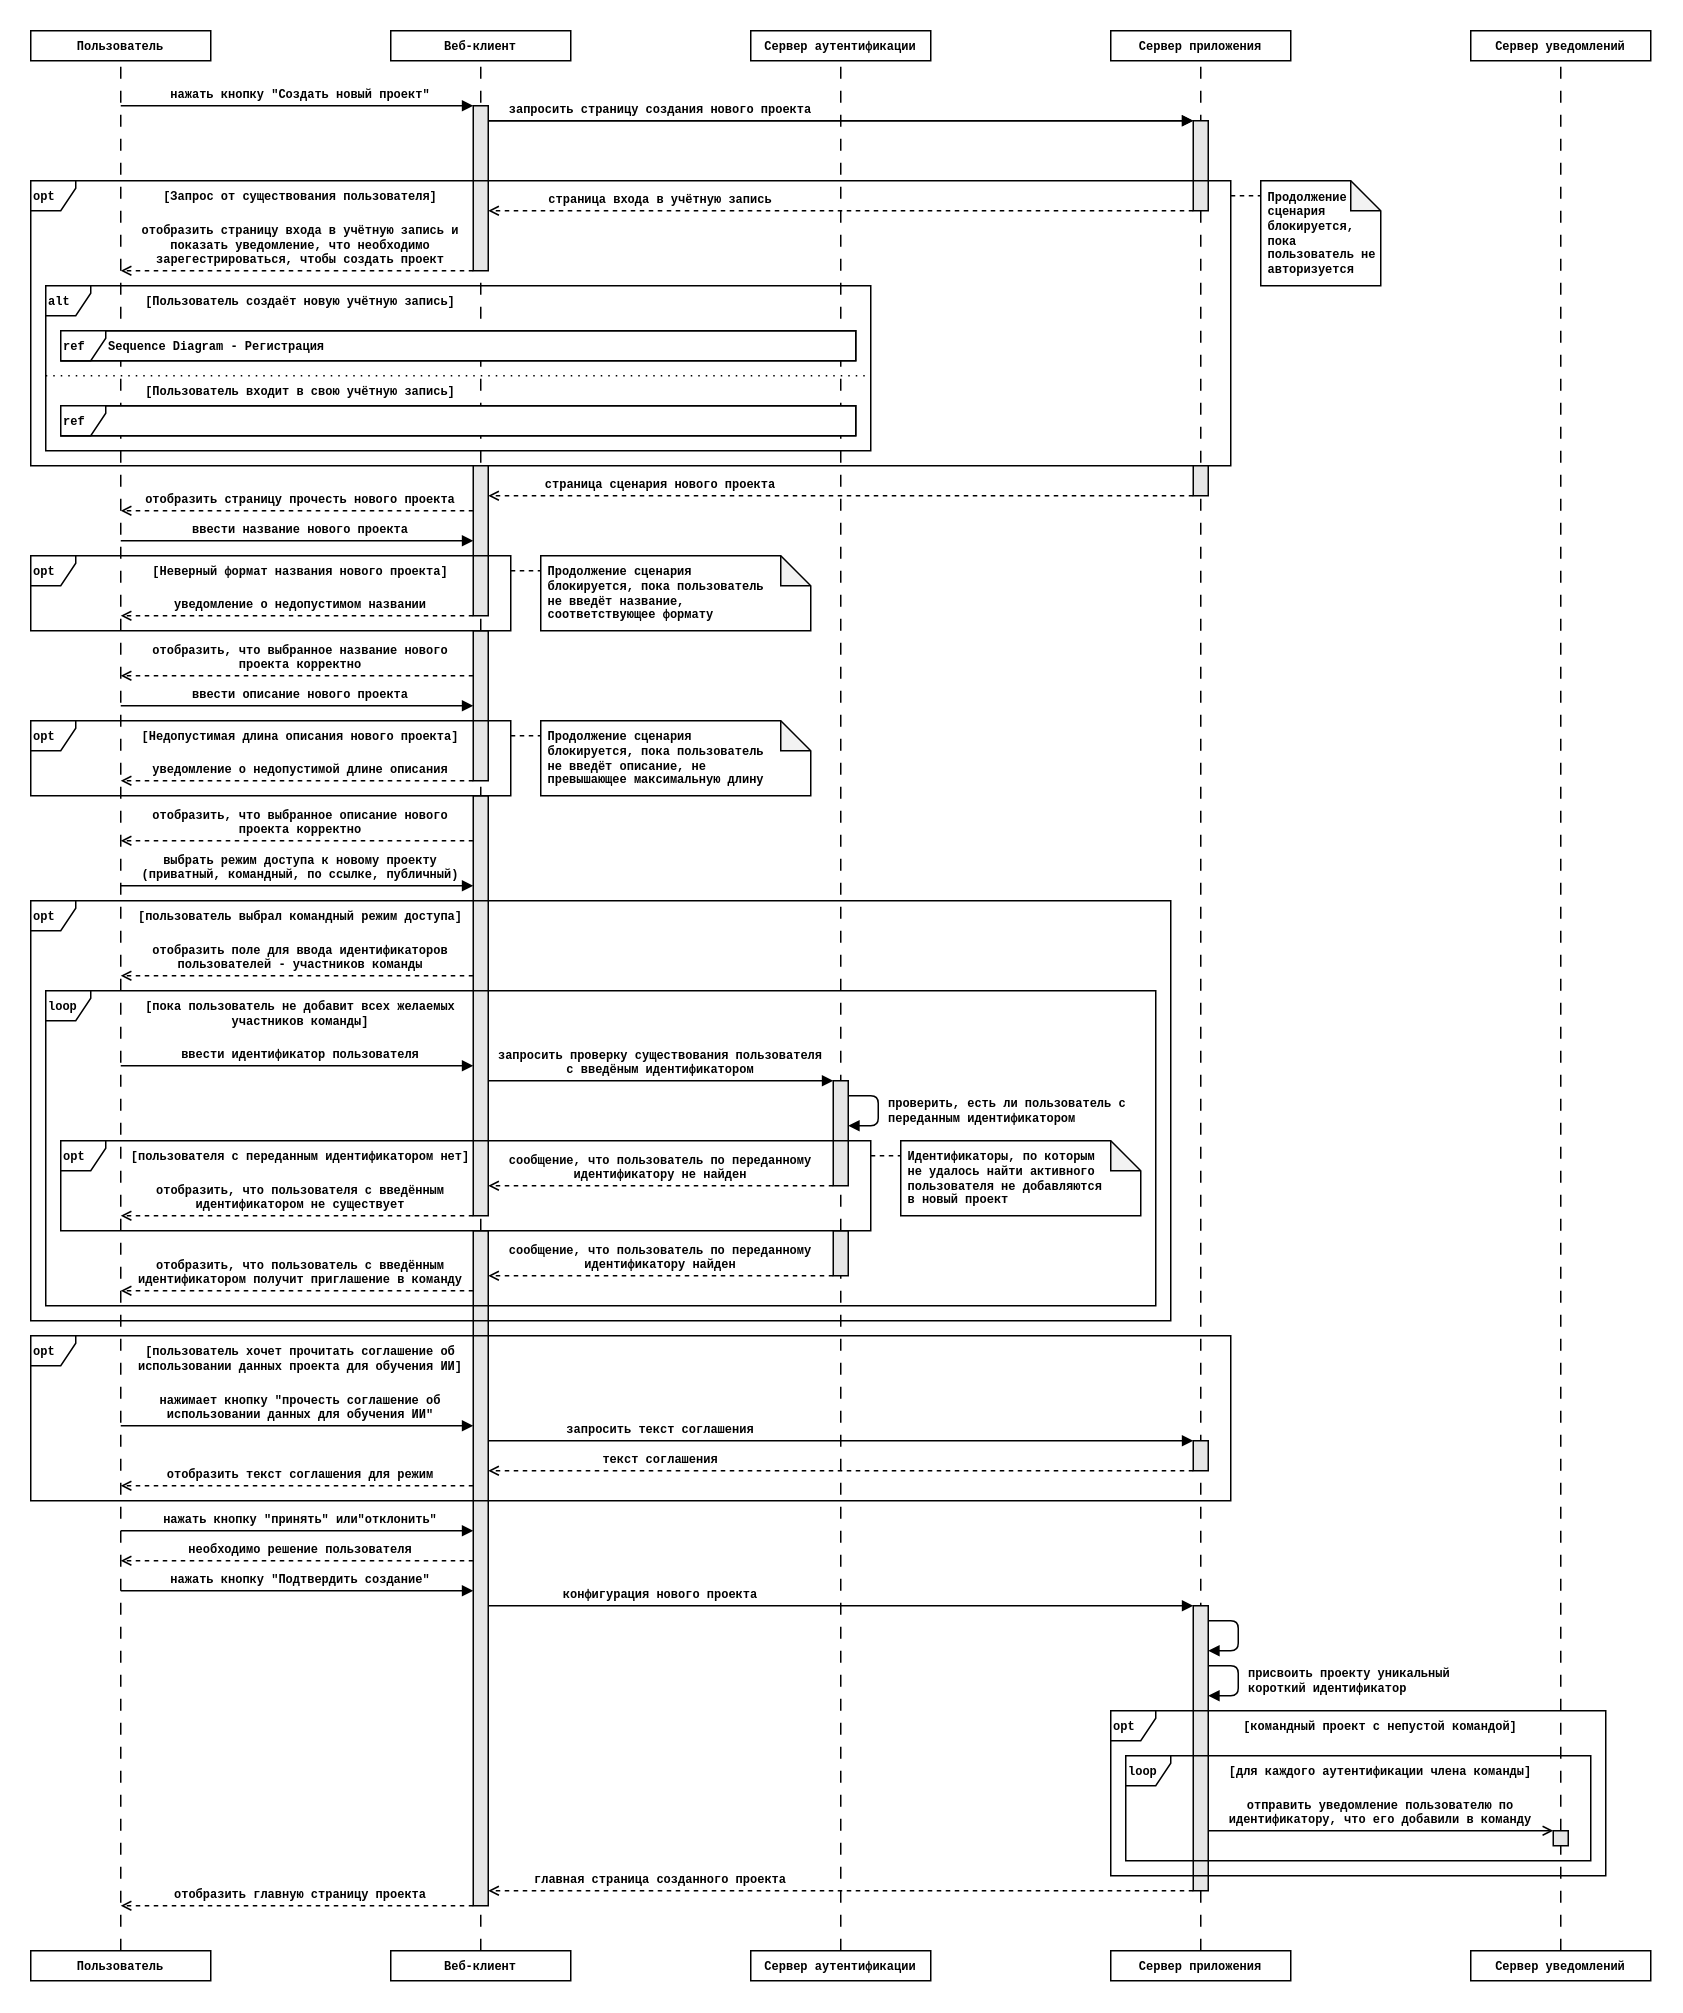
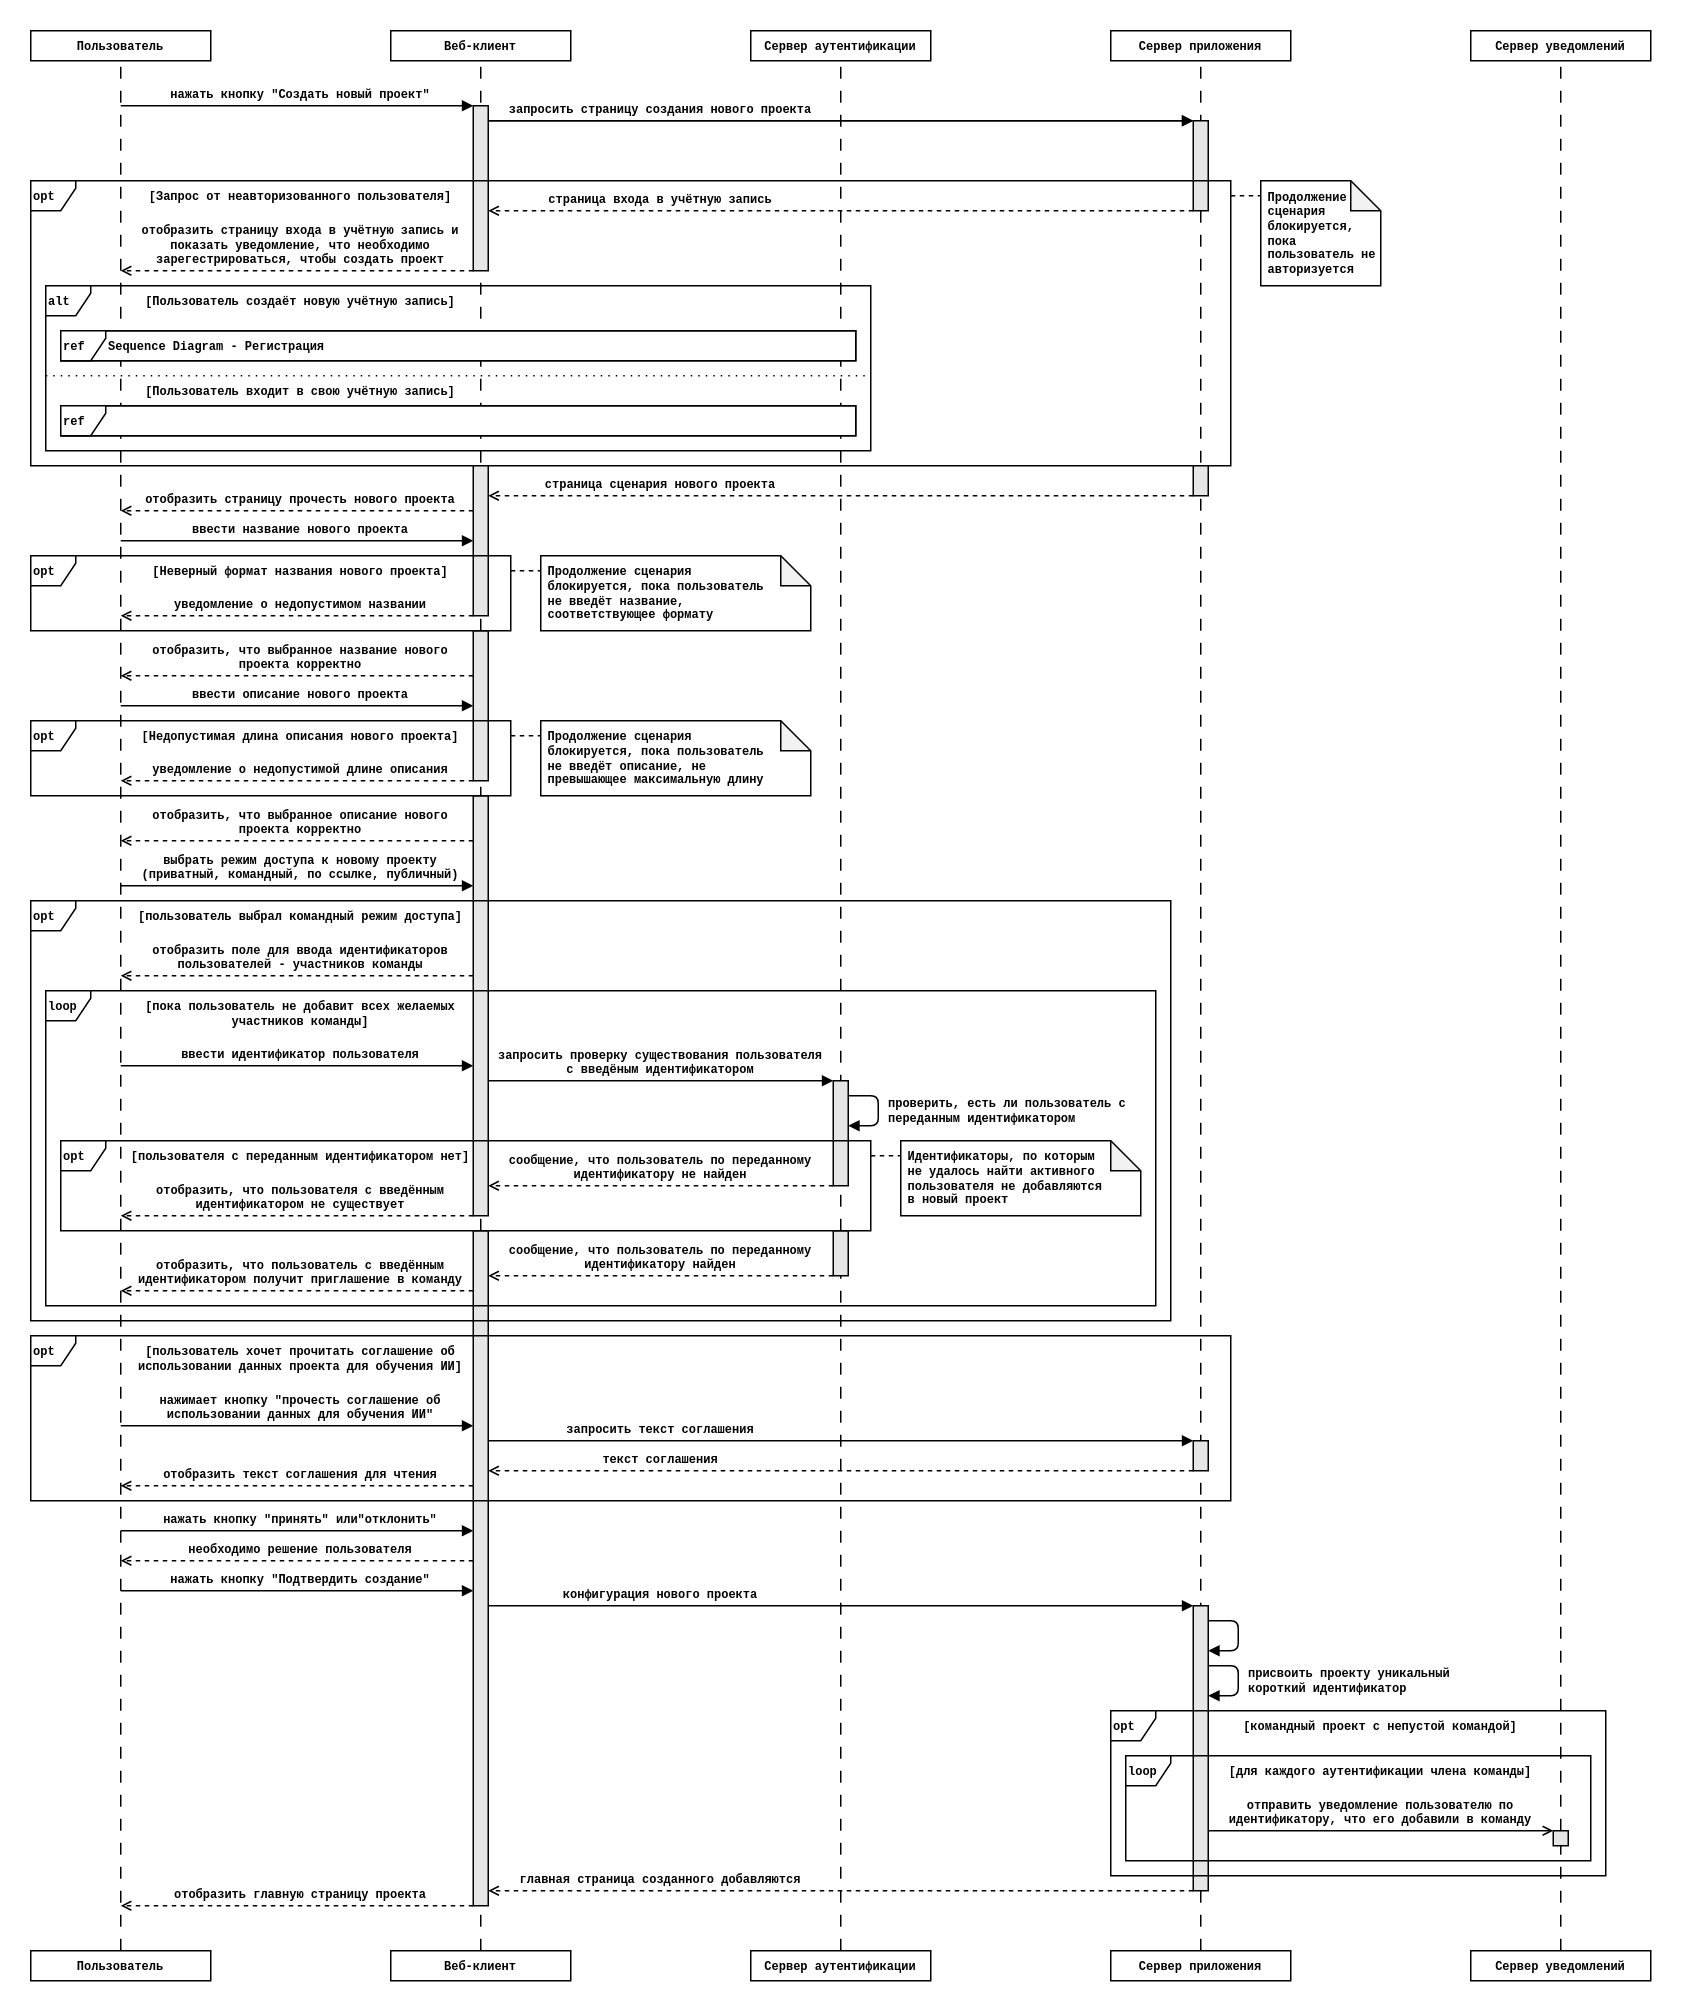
(301, 196) -> (301, 196)
(301, 1474) -> (301, 1474)
(661, 1879) -> (661, 1879)
